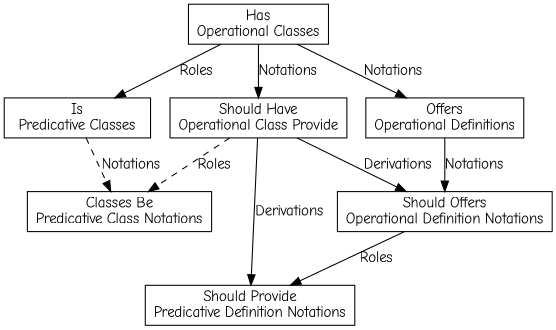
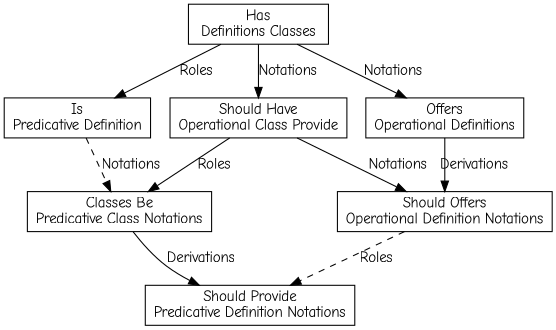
(258, 24) -> (258, 24)
(77, 118) -> (77, 118)
(193, 162) -> (193, 162)
(398, 165) -> (398, 165)
(474, 165) -> (474, 165)
(254, 206) -> (159, 260)
(352, 256) -> (352, 256)
